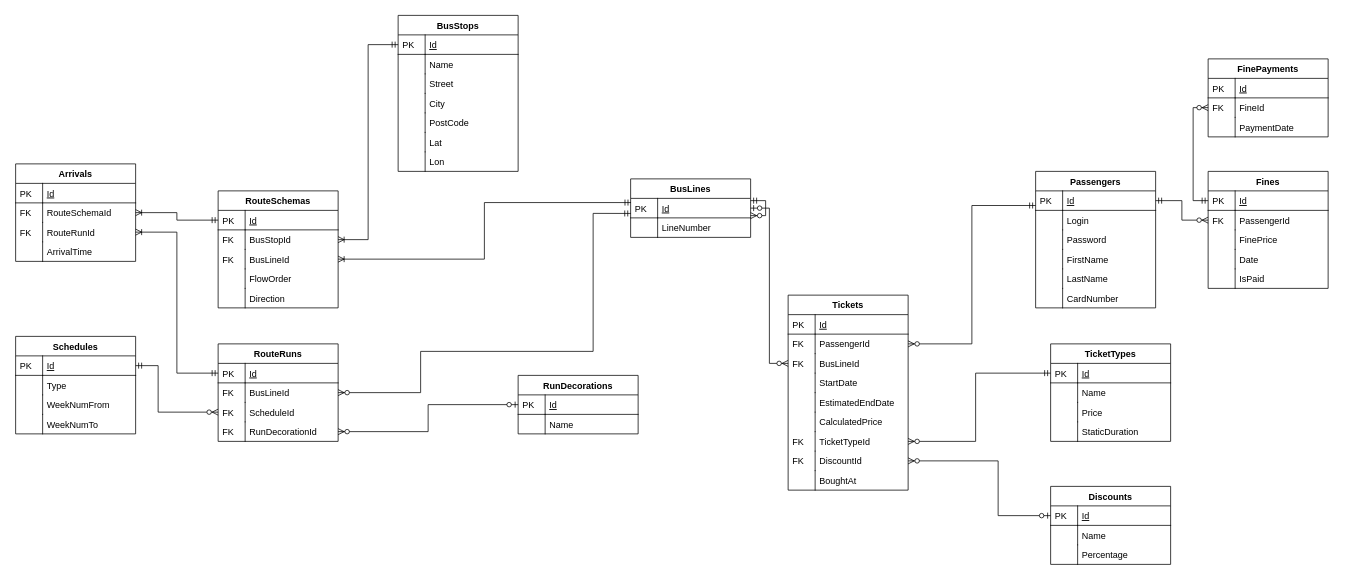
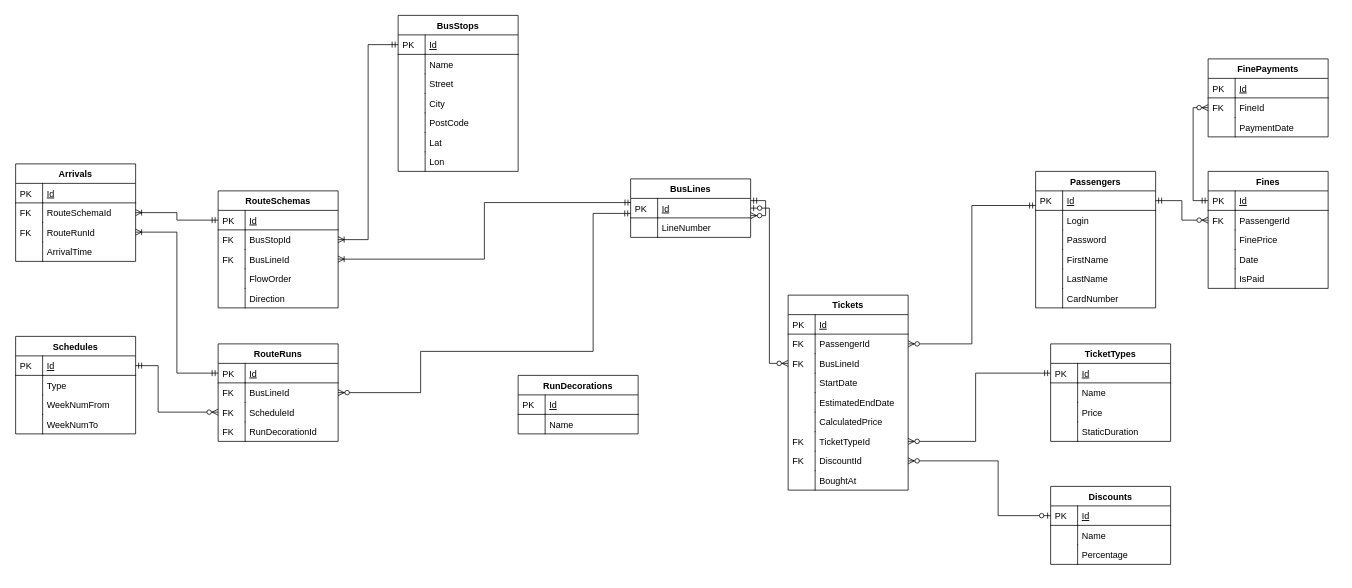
(428, 419) -> none
